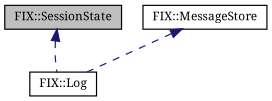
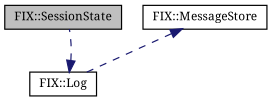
(55, 57) -> (71, 45)
